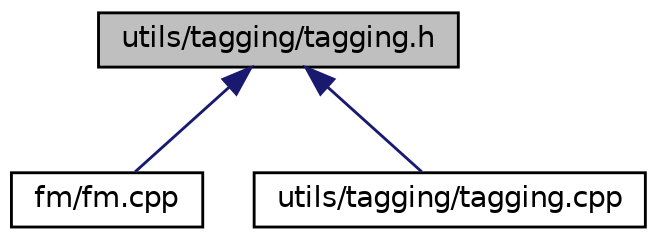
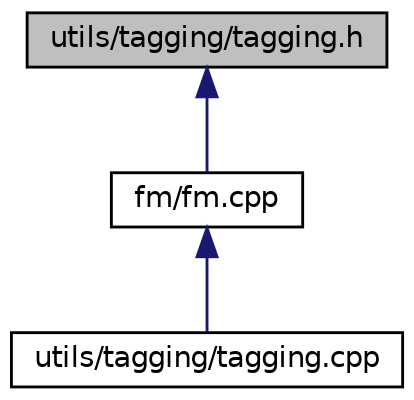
(375, 129) -> (207, 295)
